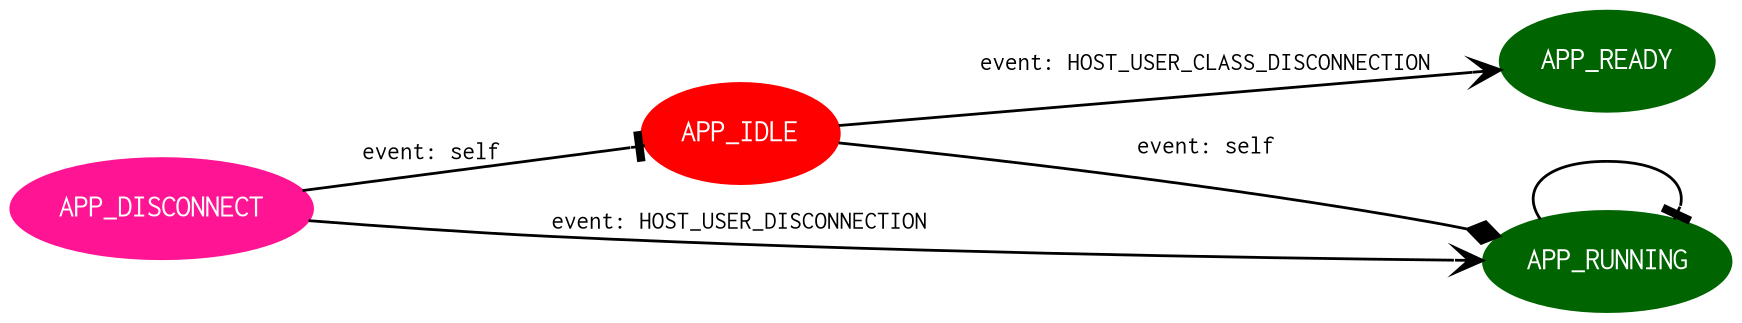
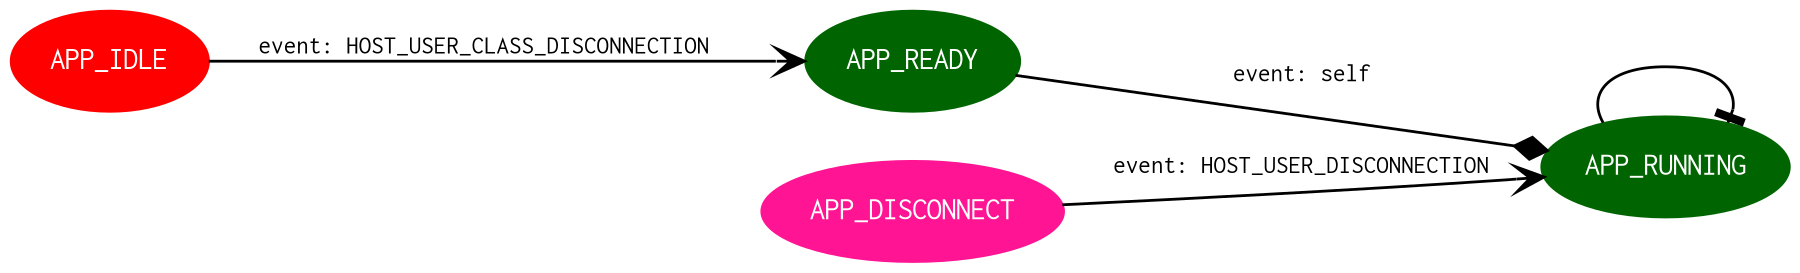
(466, 169) -> none
(1153, 180) -> (1265, 111)
